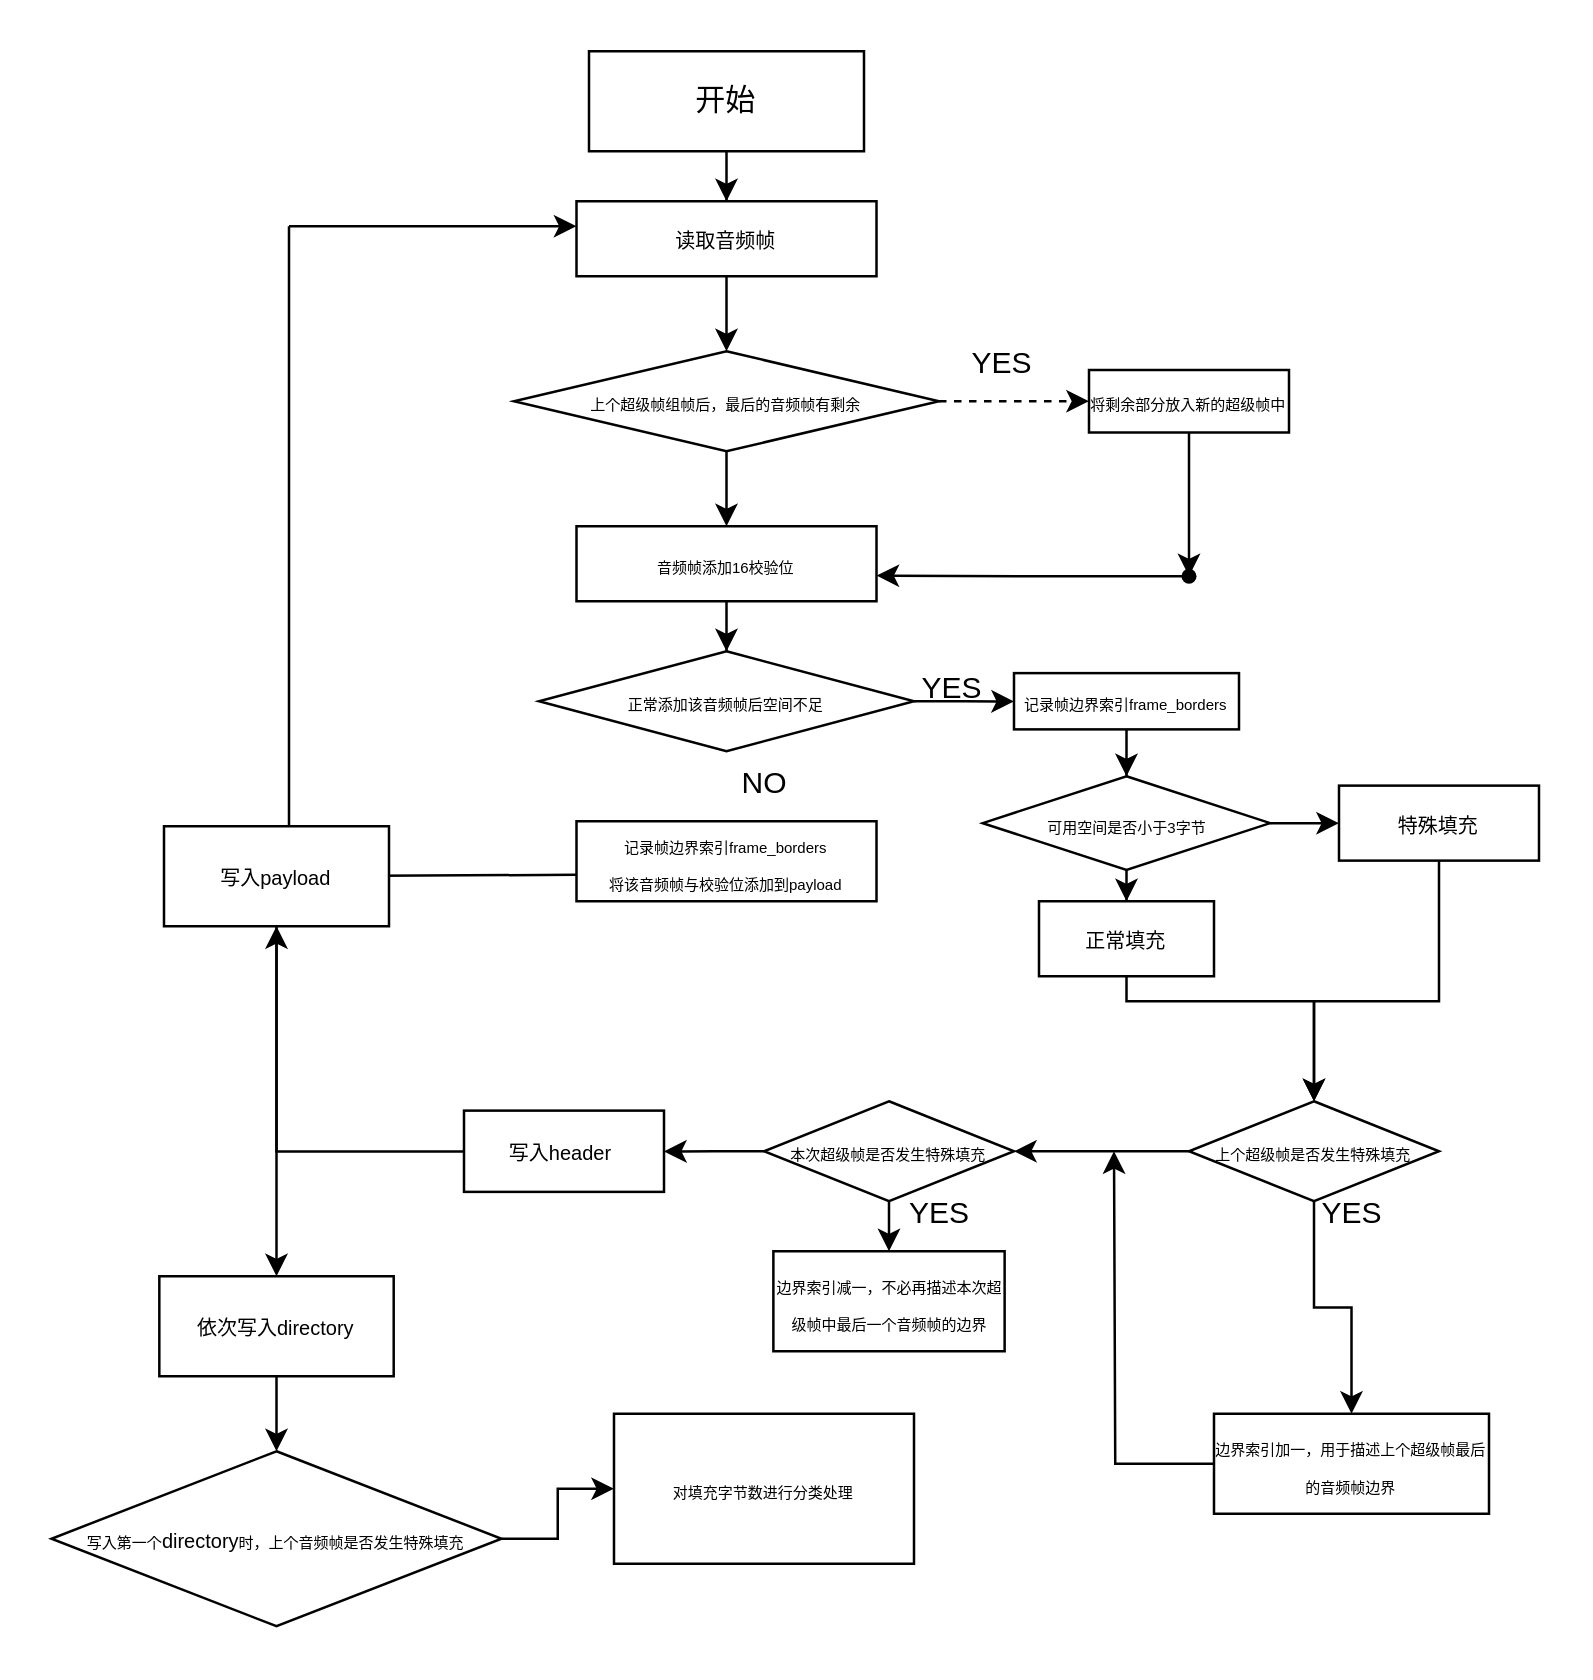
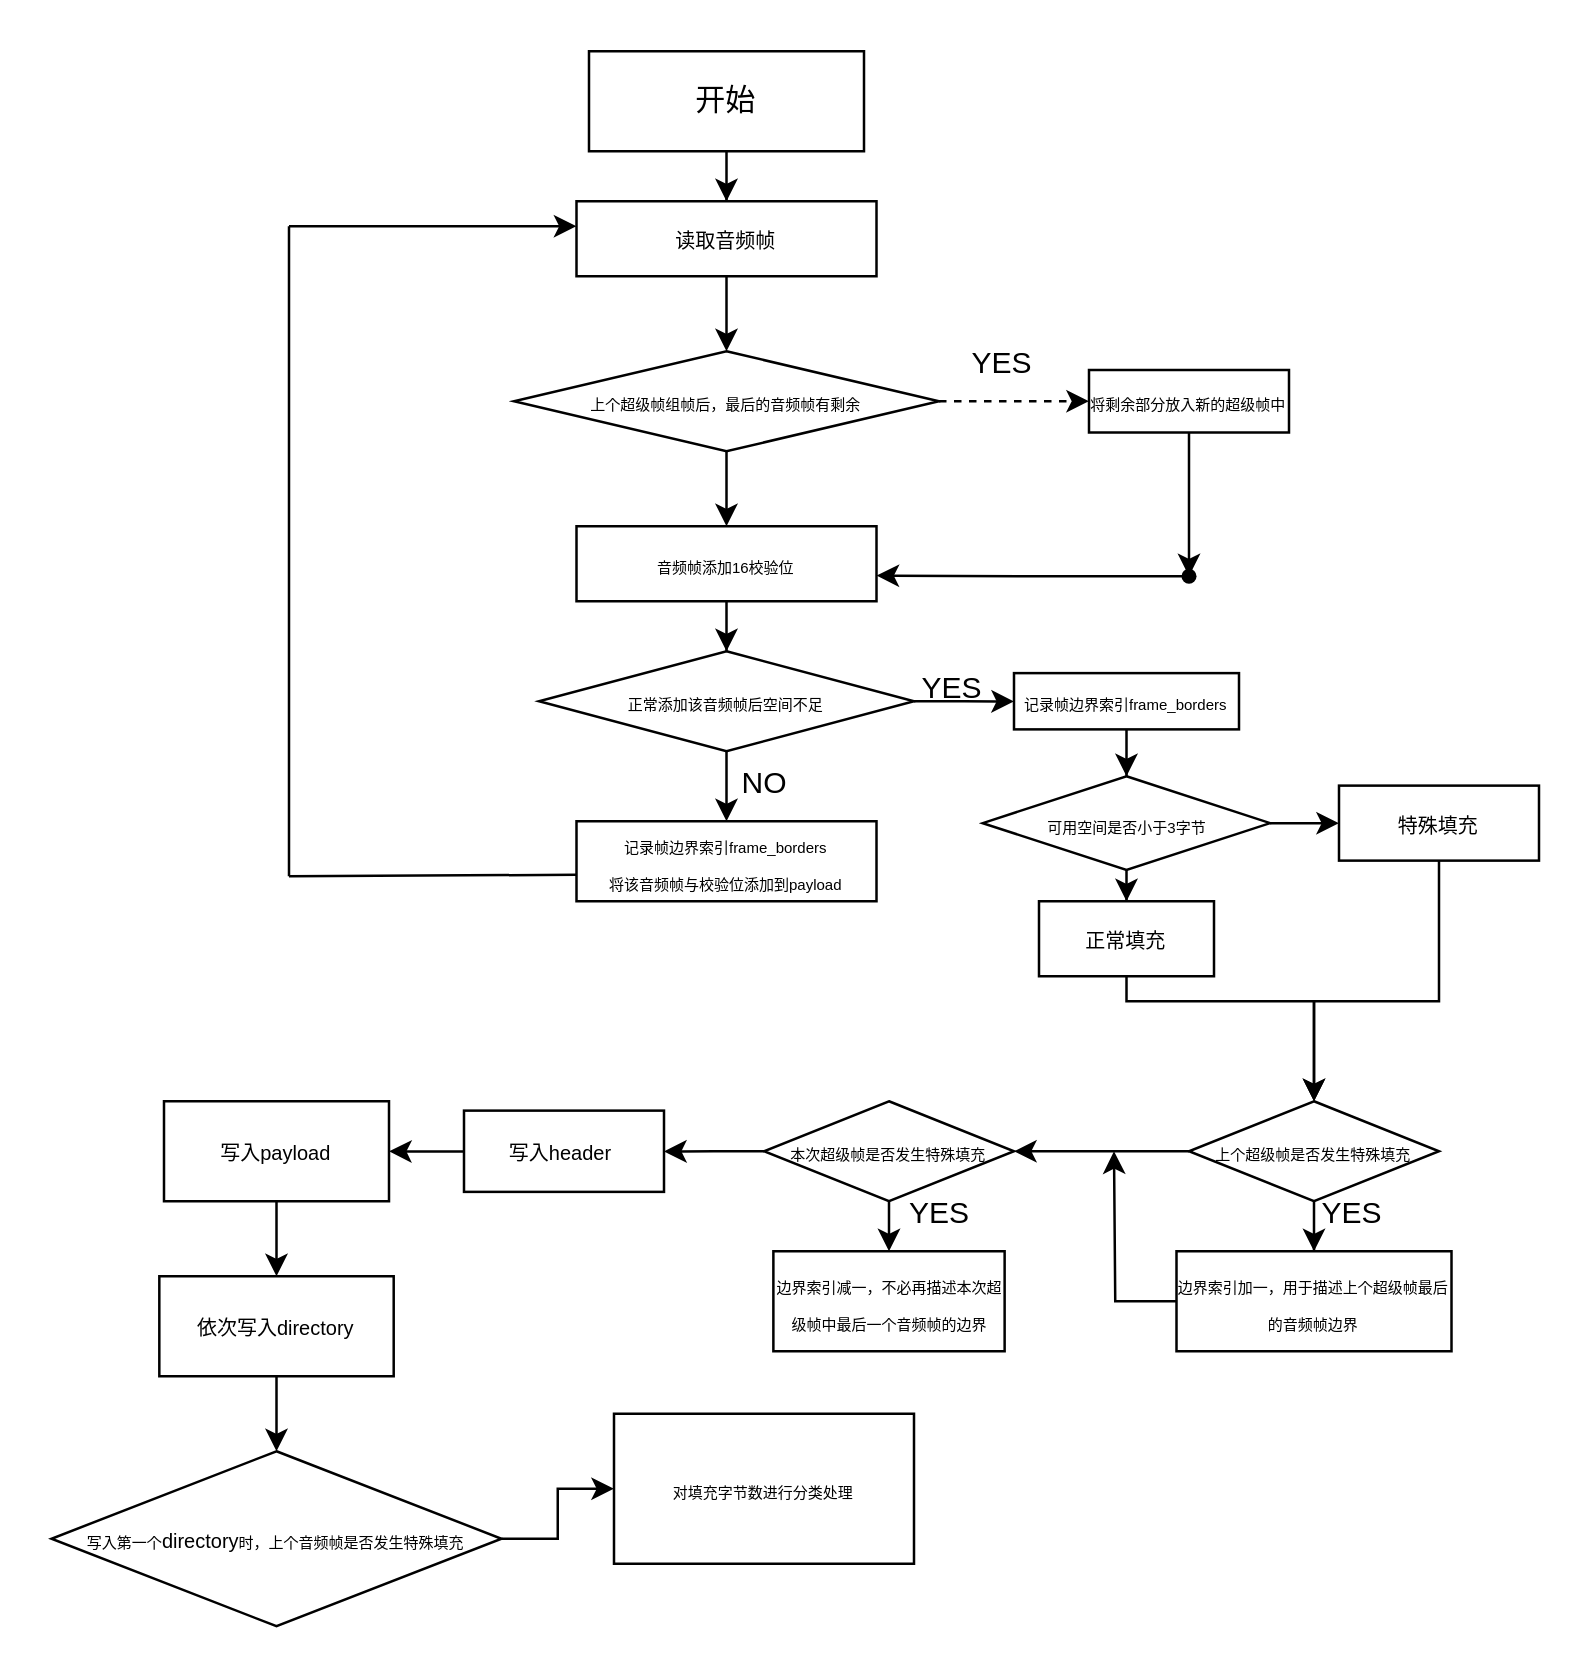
none -> (726, 794)
(276, 876) -> (276, 1151)
(1351, 1464) -> (1314, 1301)
